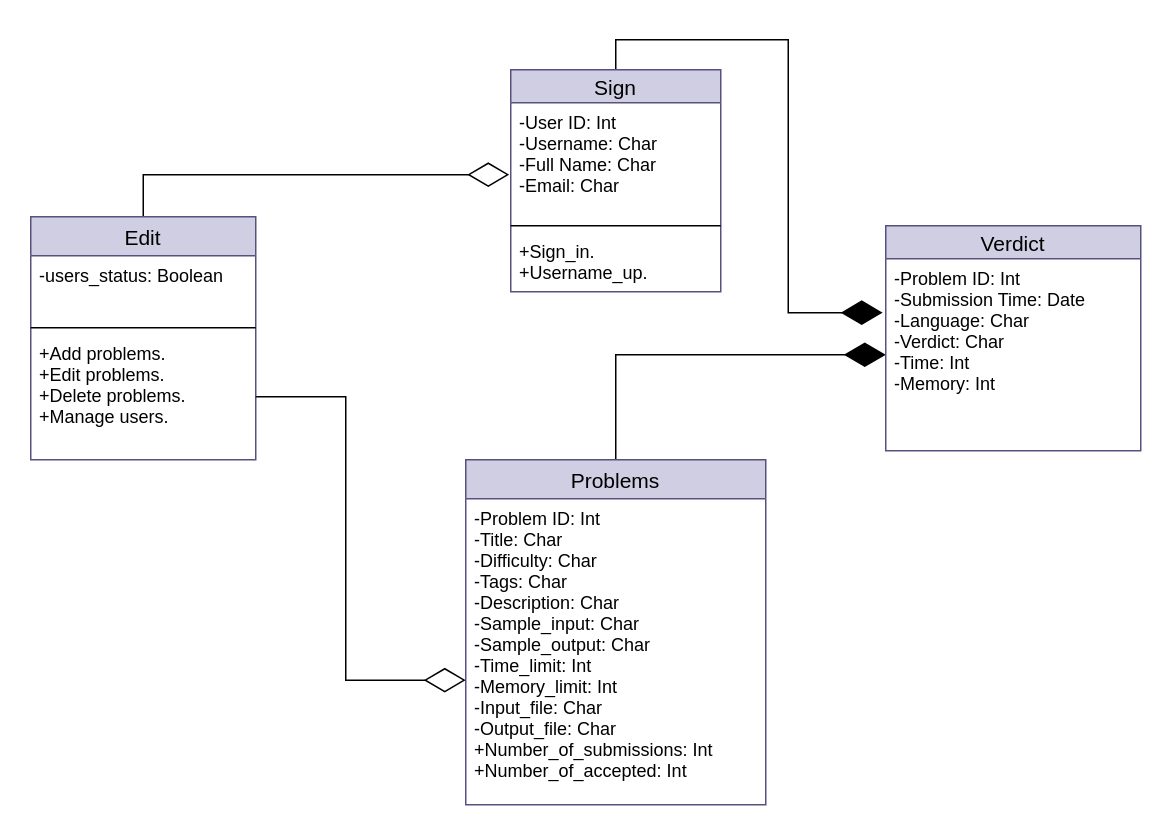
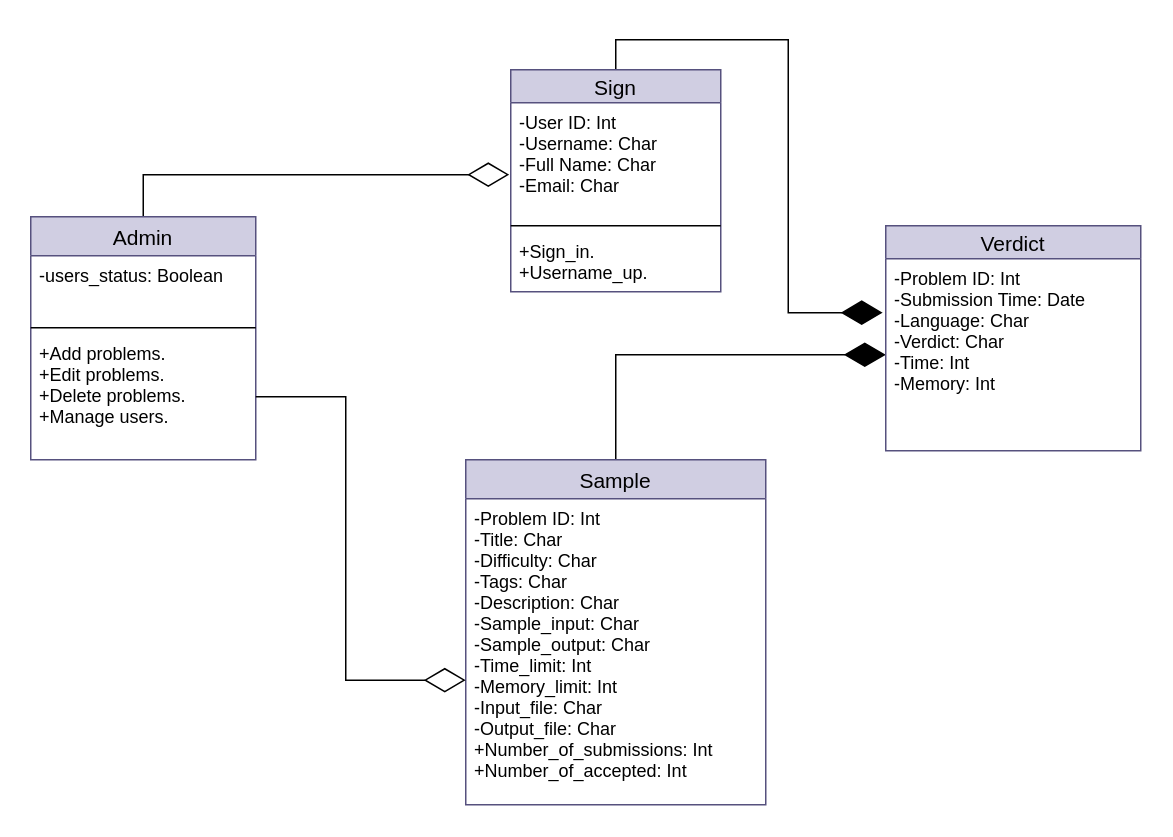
(143, 238) -> (143, 238)
(615, 481) -> (615, 481)
